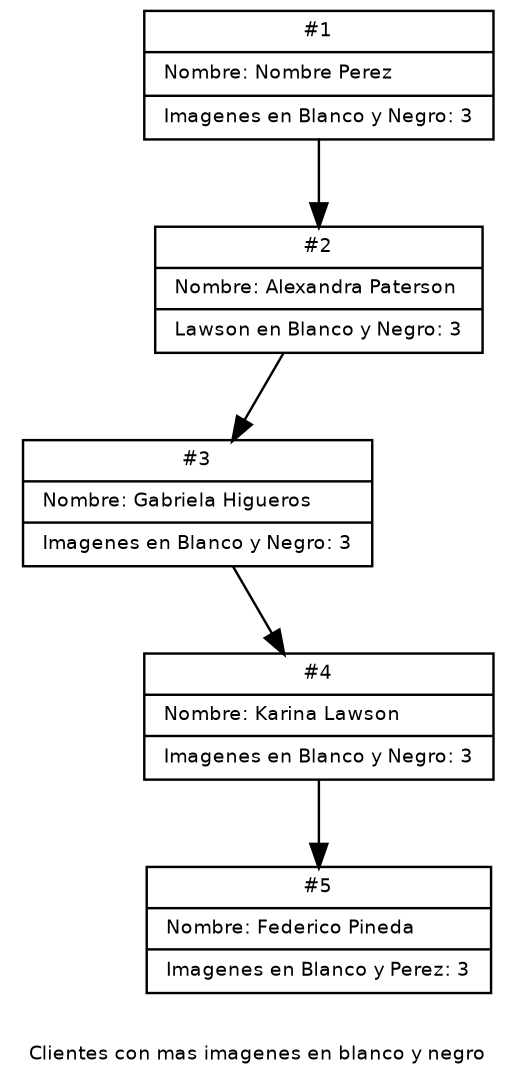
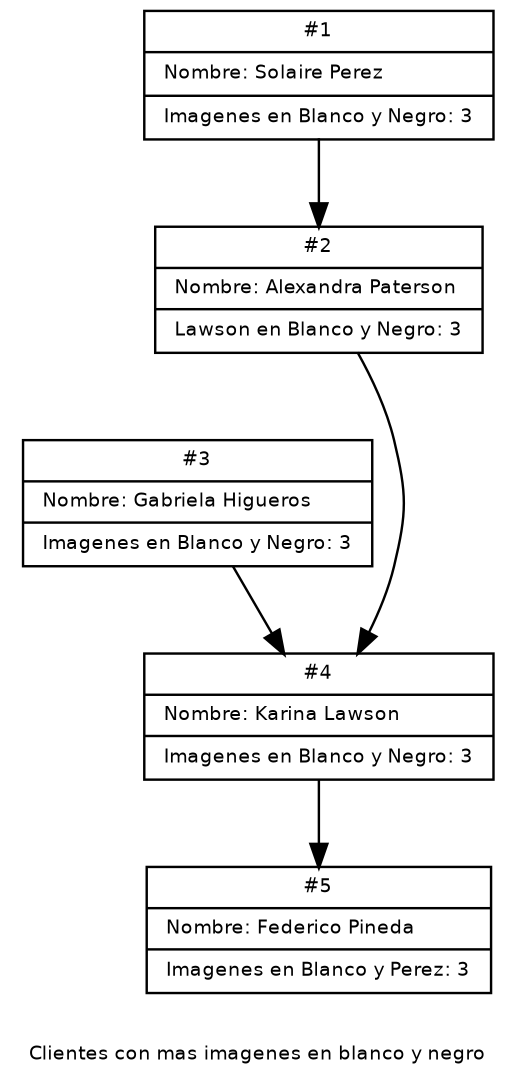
(279, 73) -> (274, 73)
(264, 386) -> (403, 491)
